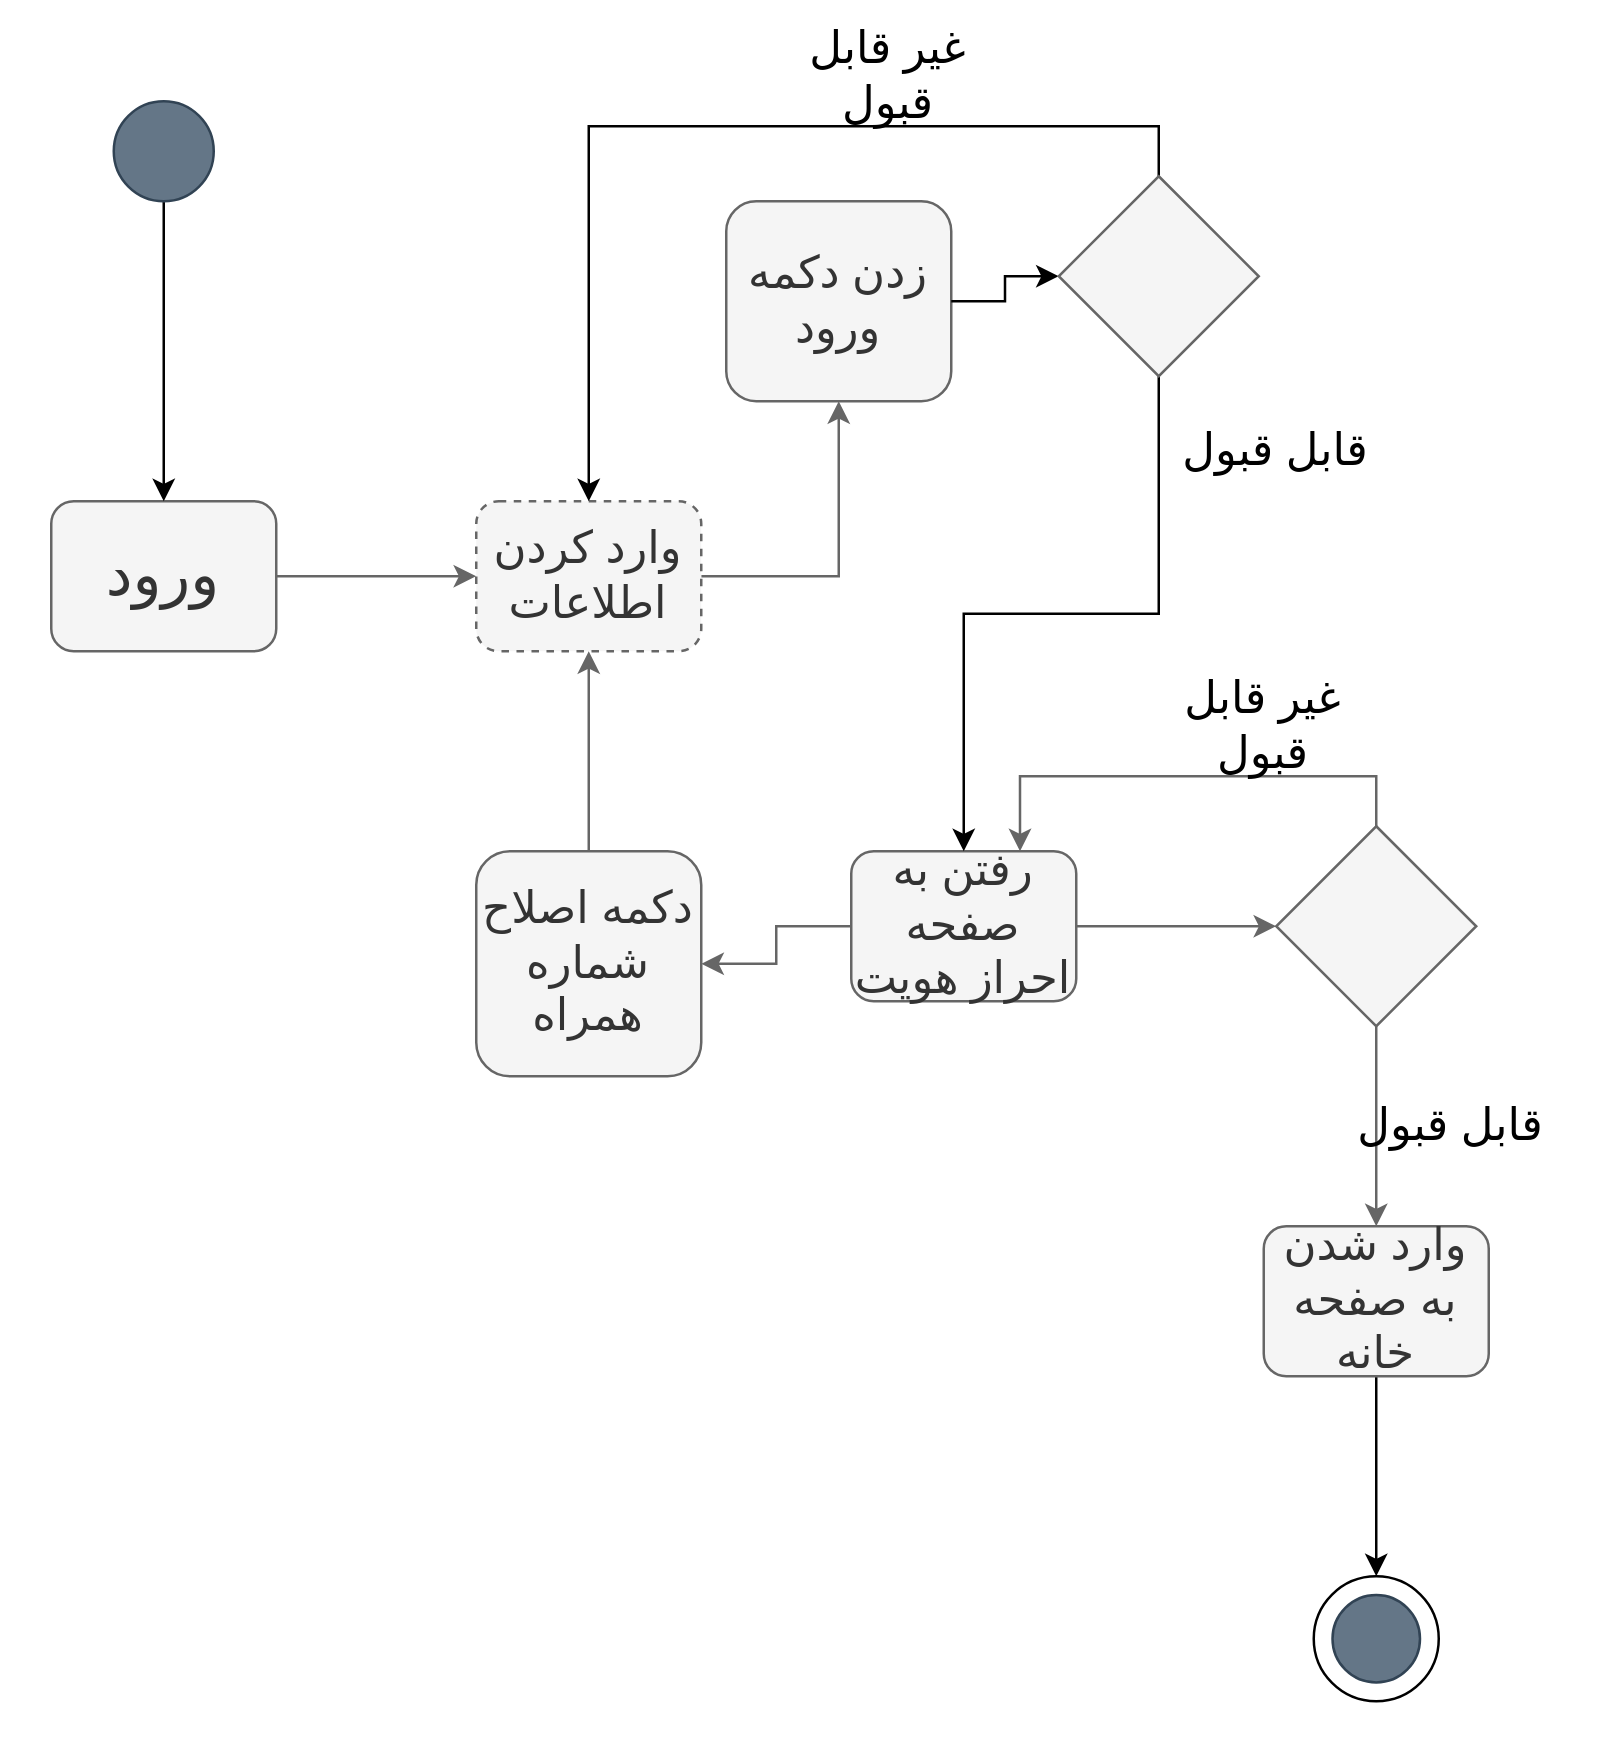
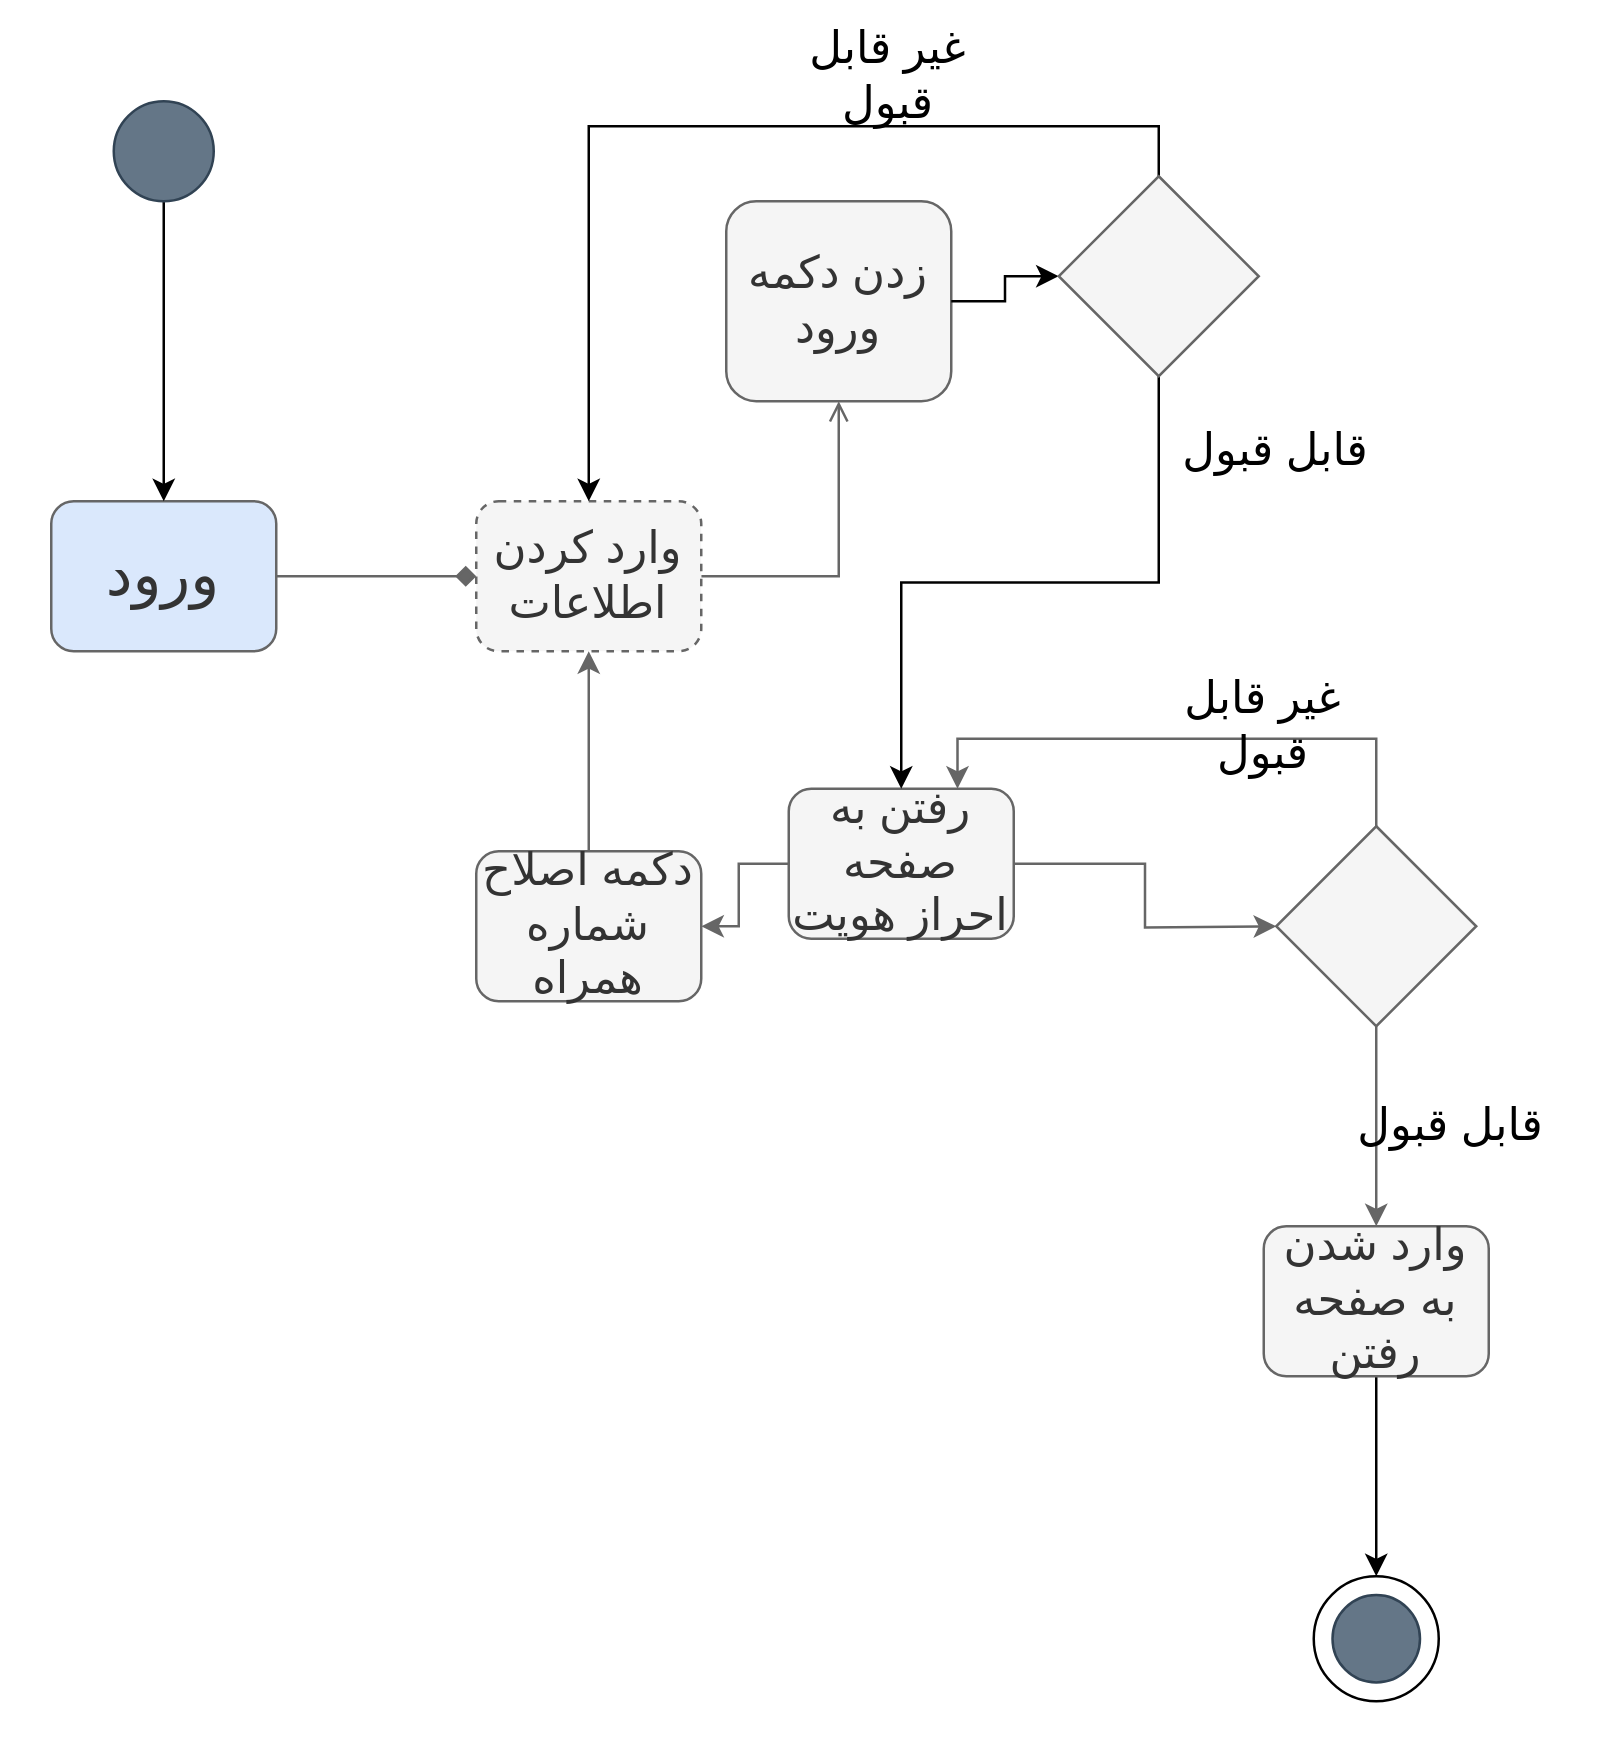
(839, 419) -> (839, 415)
(164, 576) -> (164, 576)
(457, 576) -> (456, 576)
(964, 926) -> (901, 864)
(589, 964) -> (589, 926)
(1376, 1301) -> (1376, 1301)
